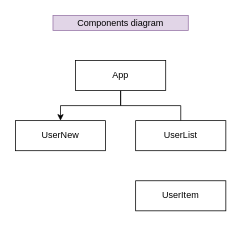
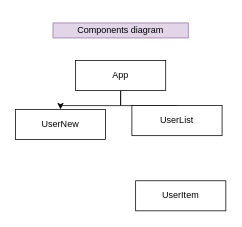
(120, 23) -> (120, 30)
(60, 135) -> (60, 124)
(180, 135) -> (177, 120)
